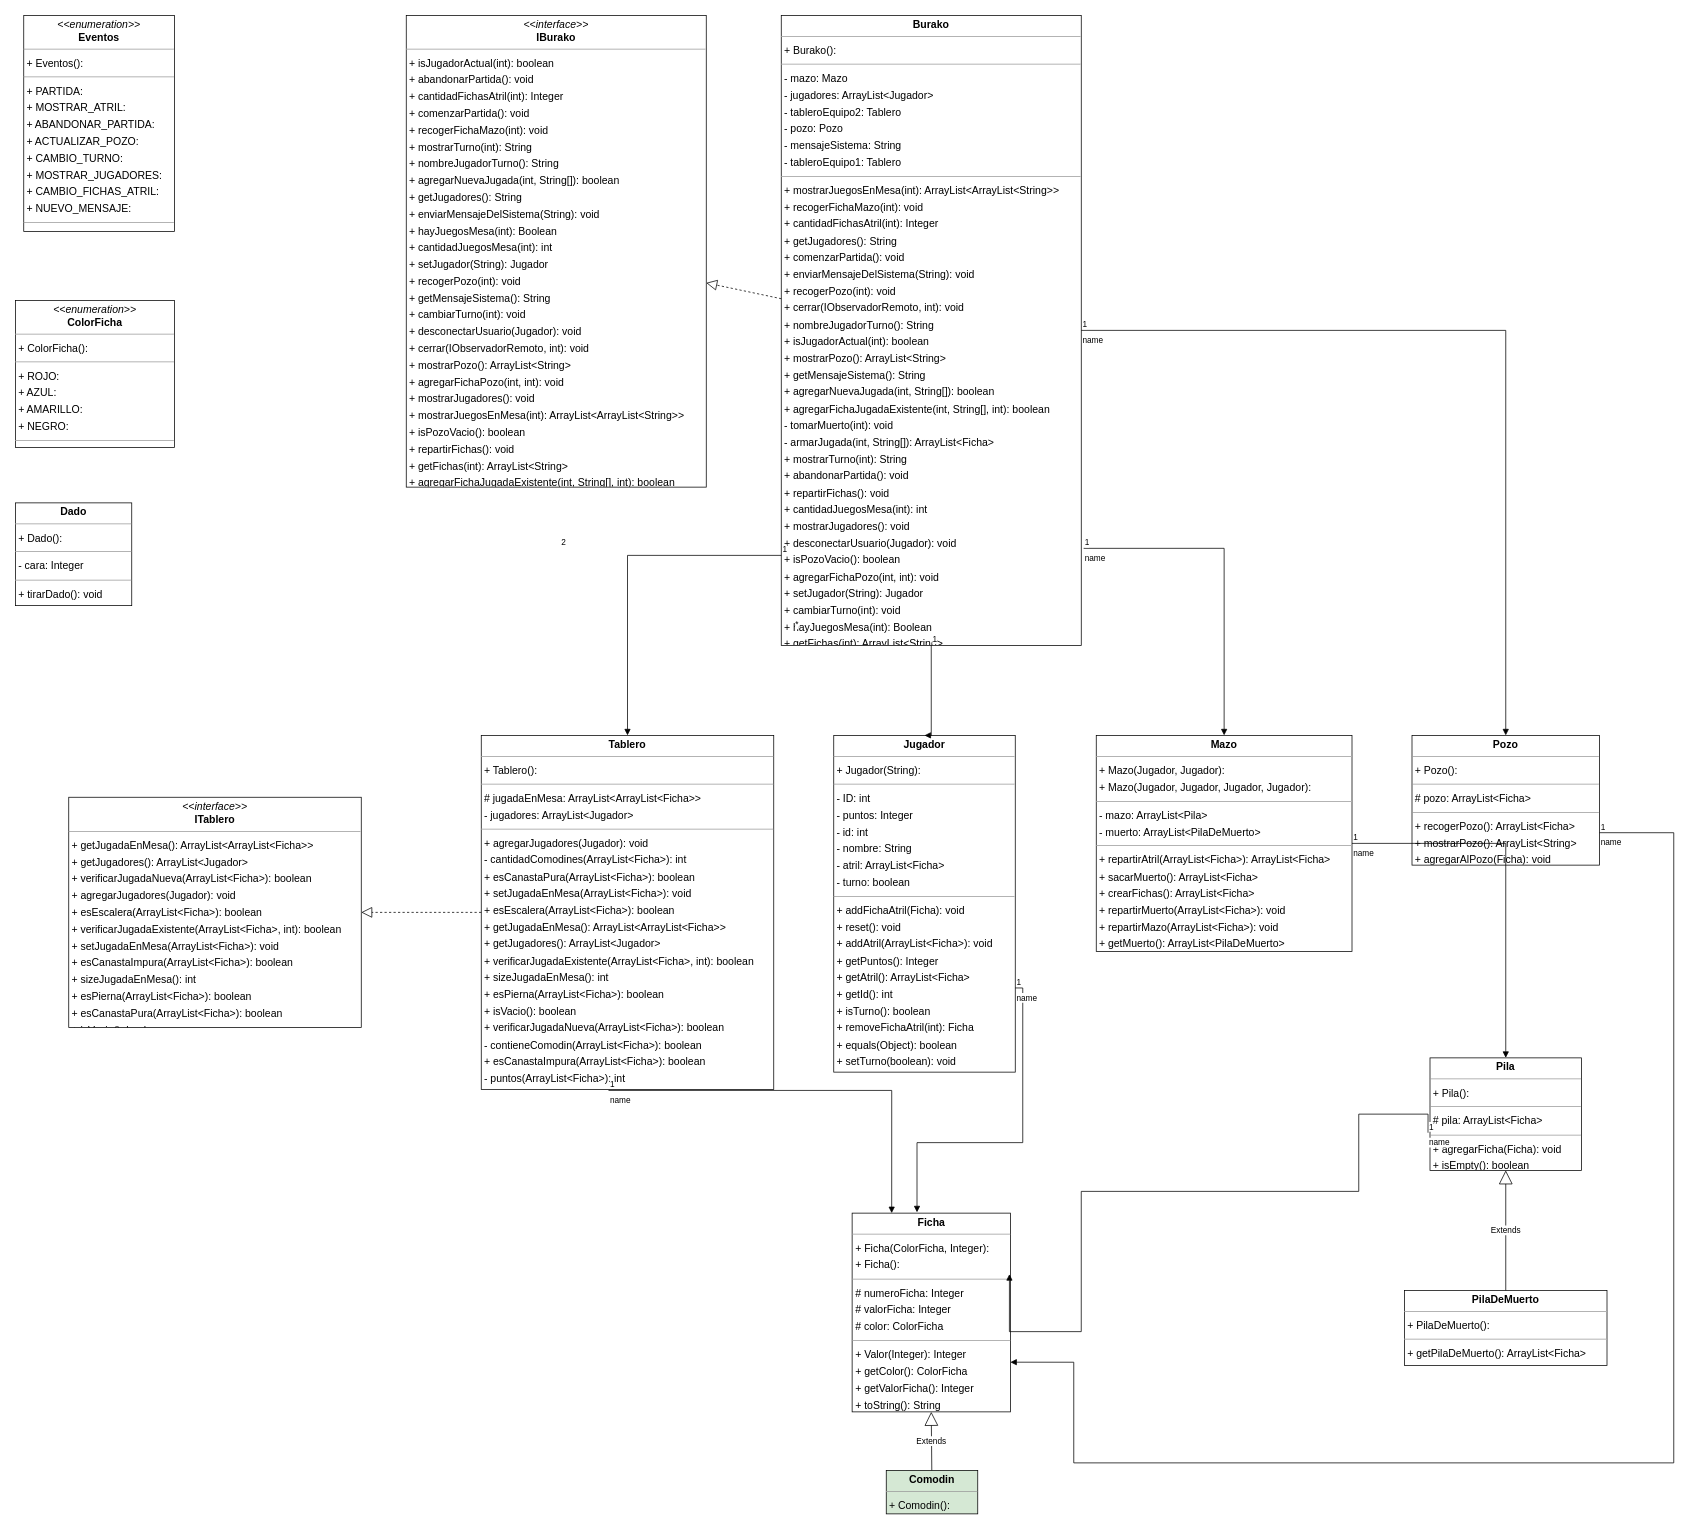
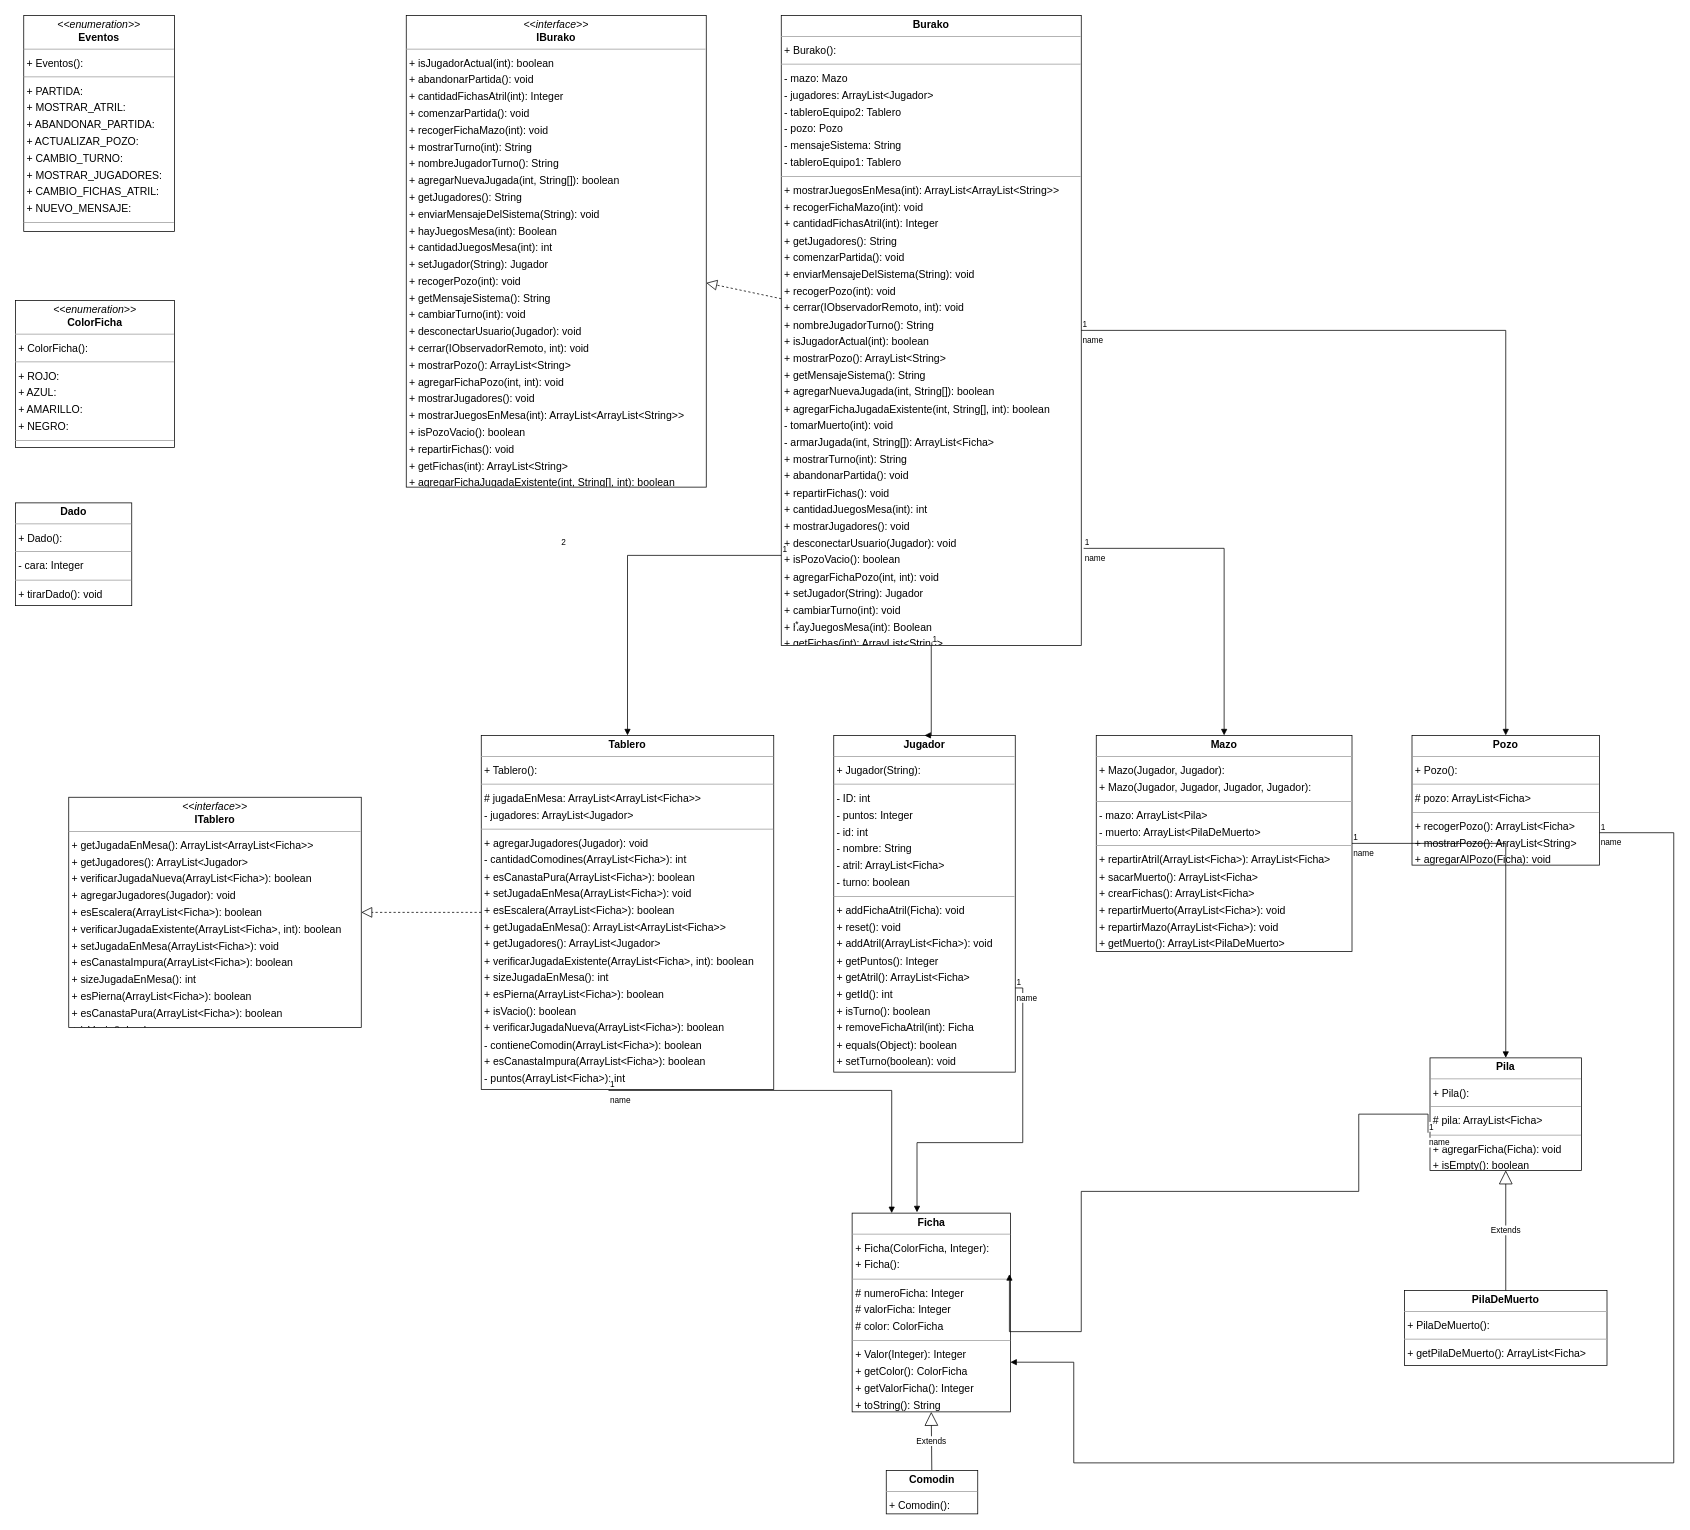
(932, 1492) -> (932, 1492)
